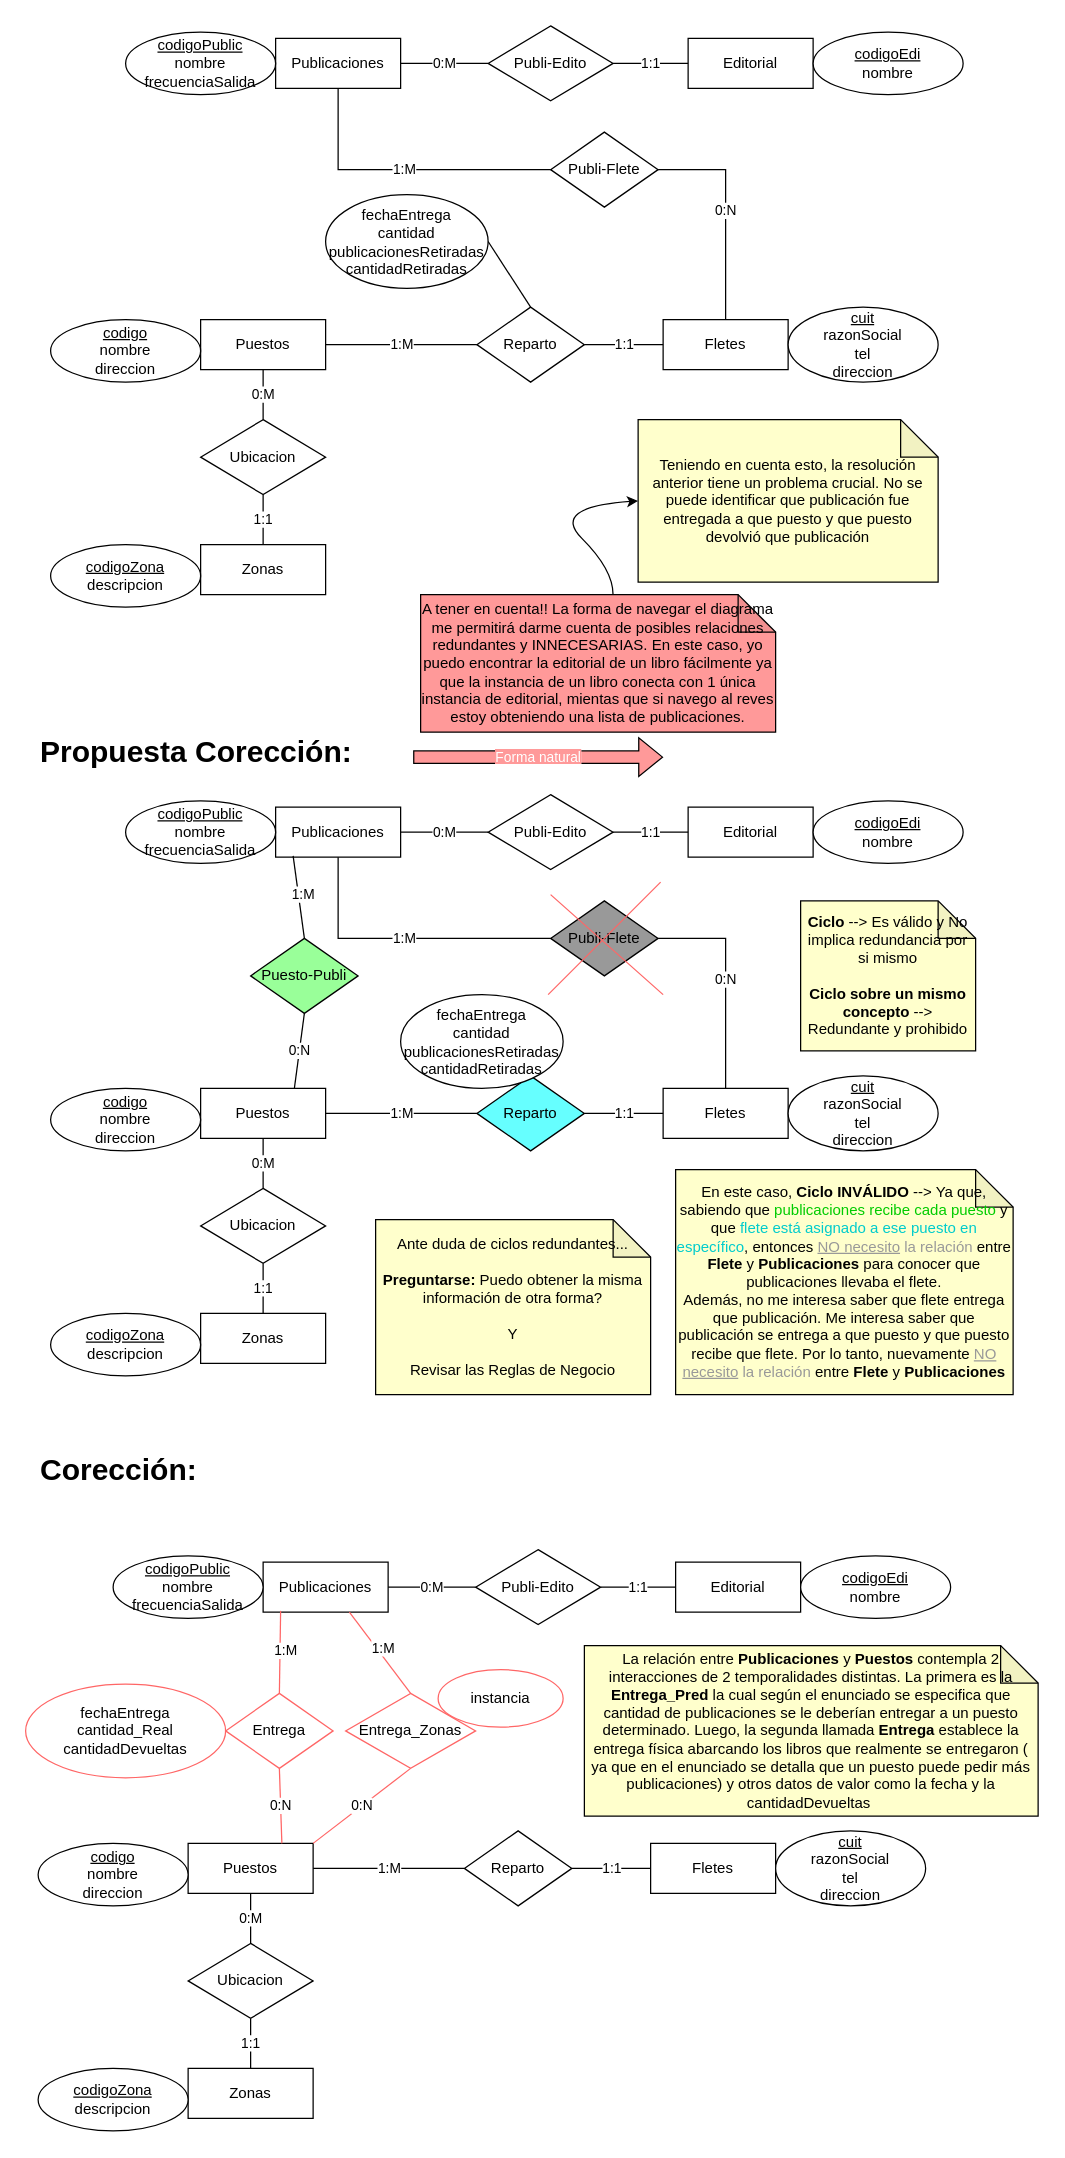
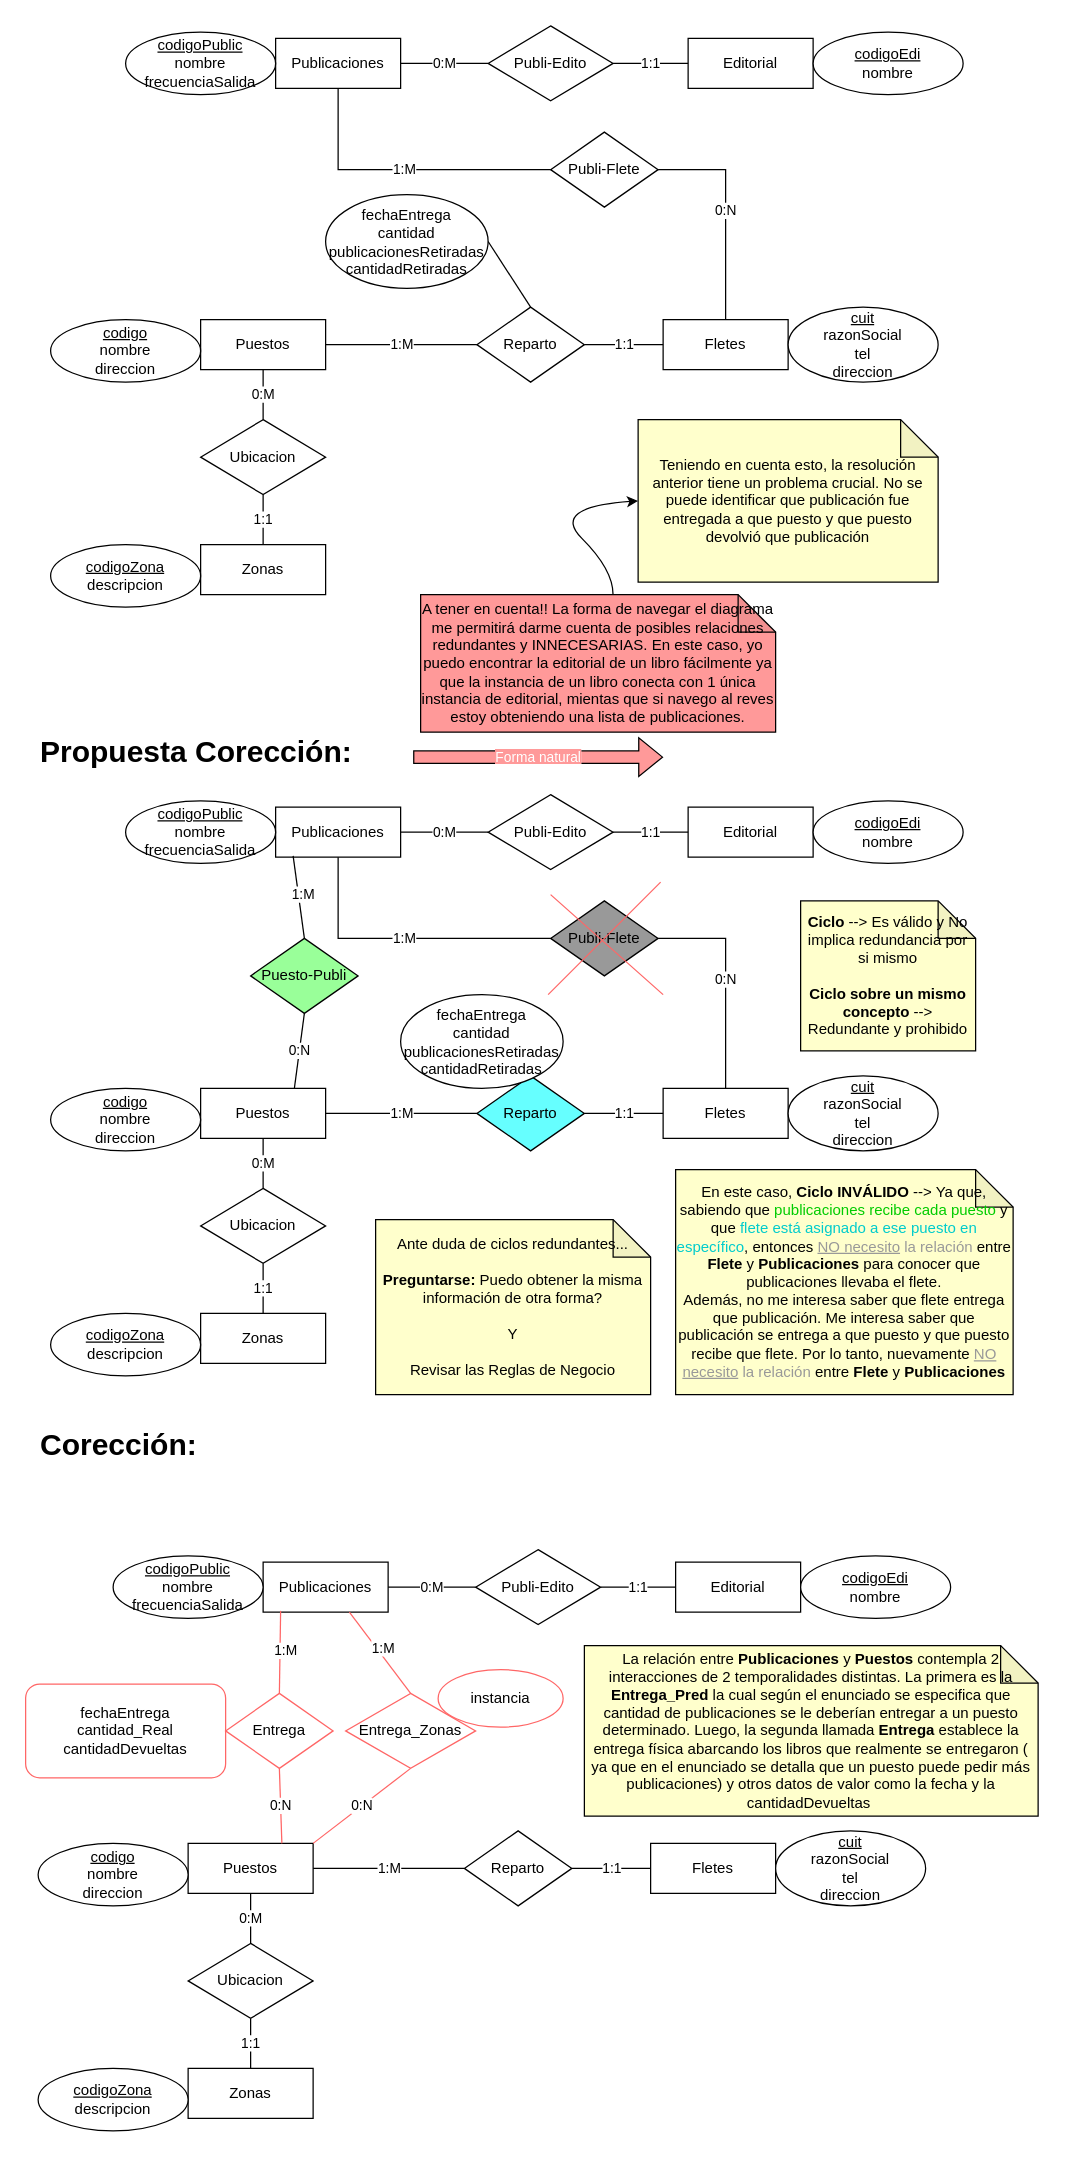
(151, 1469) -> (151, 1444)
(126, 1731) -> (126, 1731)
